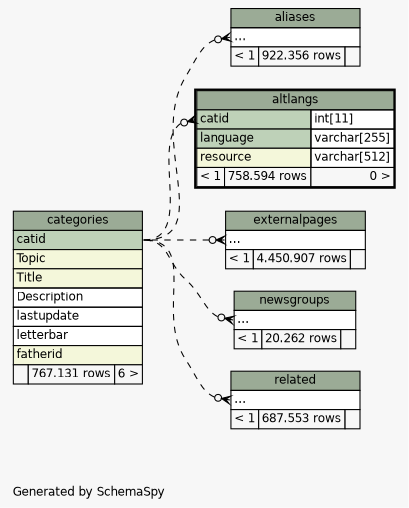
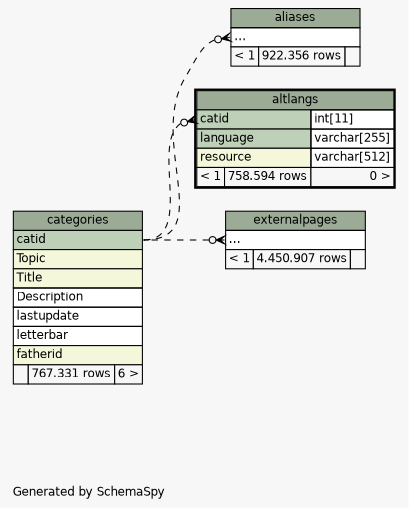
(295, 320) -> none
(71, 374) -> (71, 374)
(295, 400) -> none
